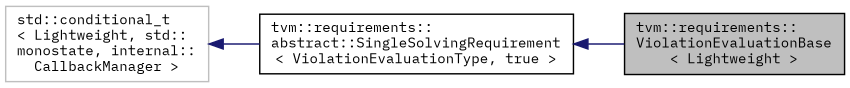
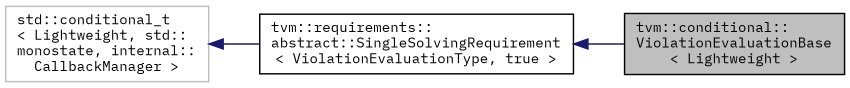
(735, 44) -> (735, 44)
